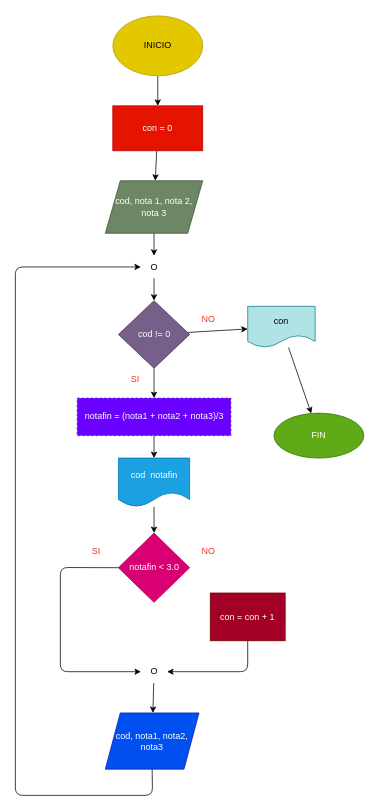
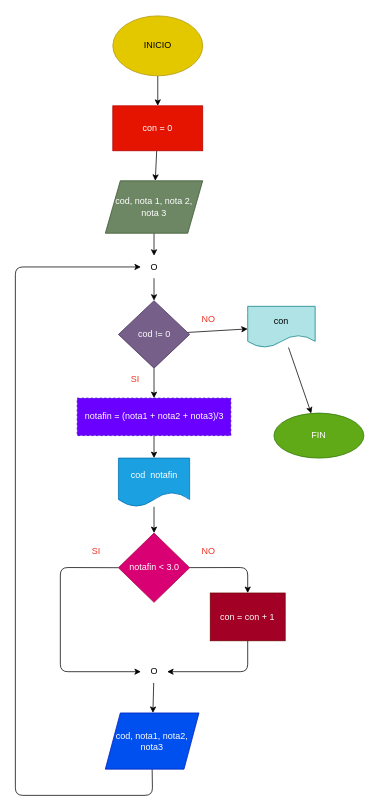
none -> (226, 567)
